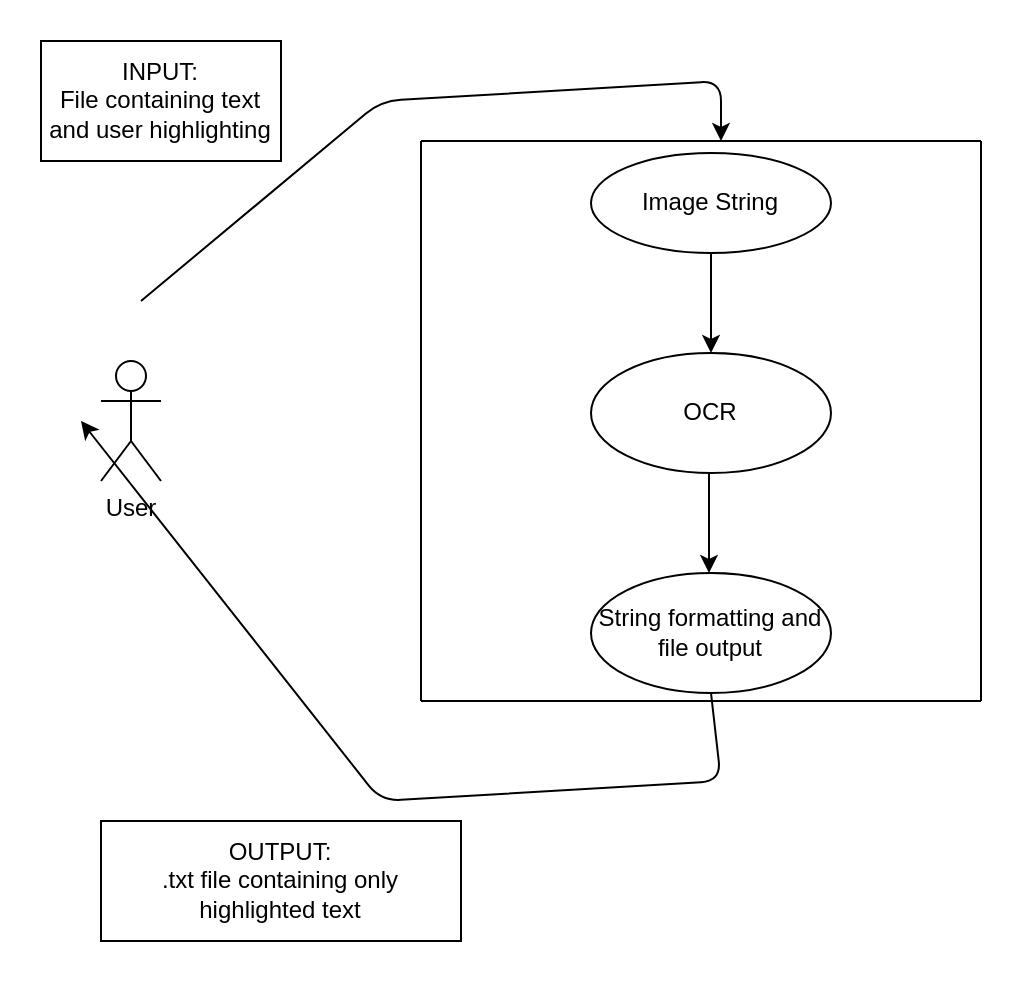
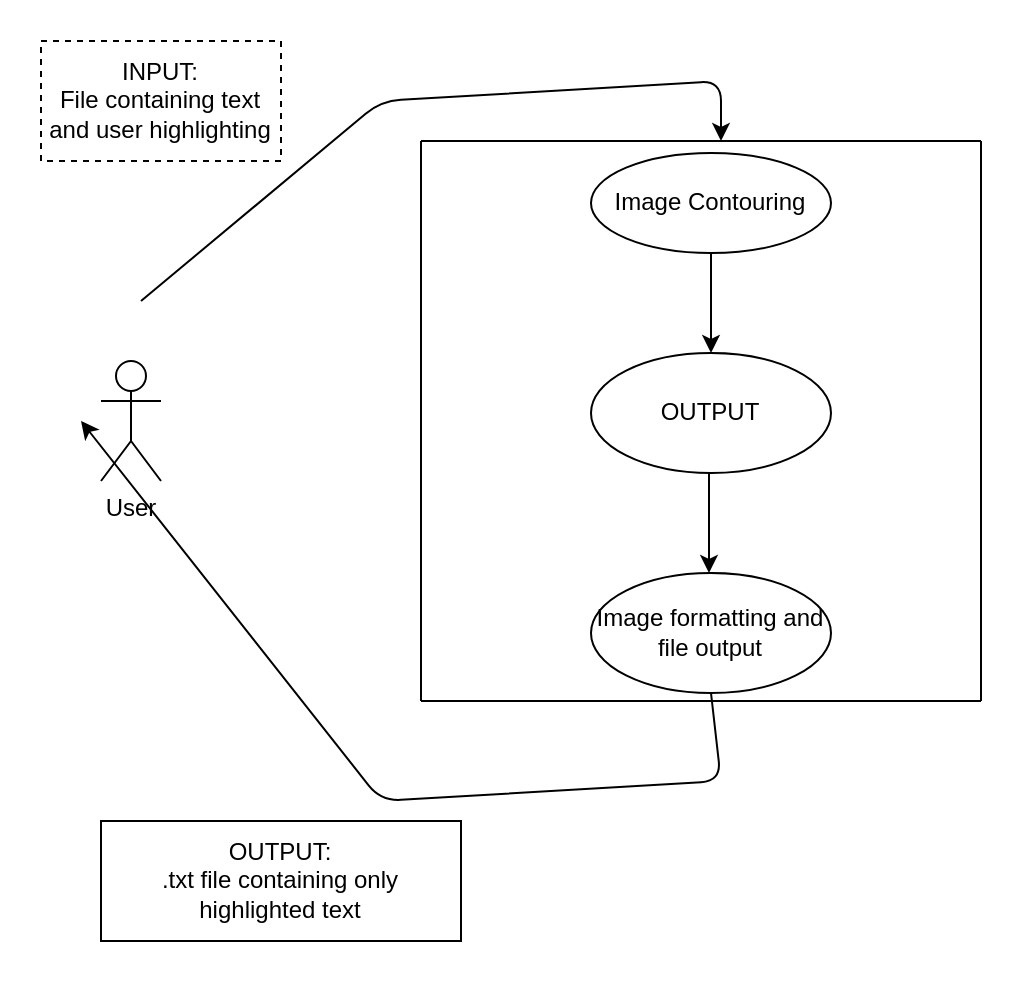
(161, 101) -> (161, 101)
(711, 203) -> (711, 203)
(711, 413) -> (711, 413)
(711, 633) -> (711, 633)
